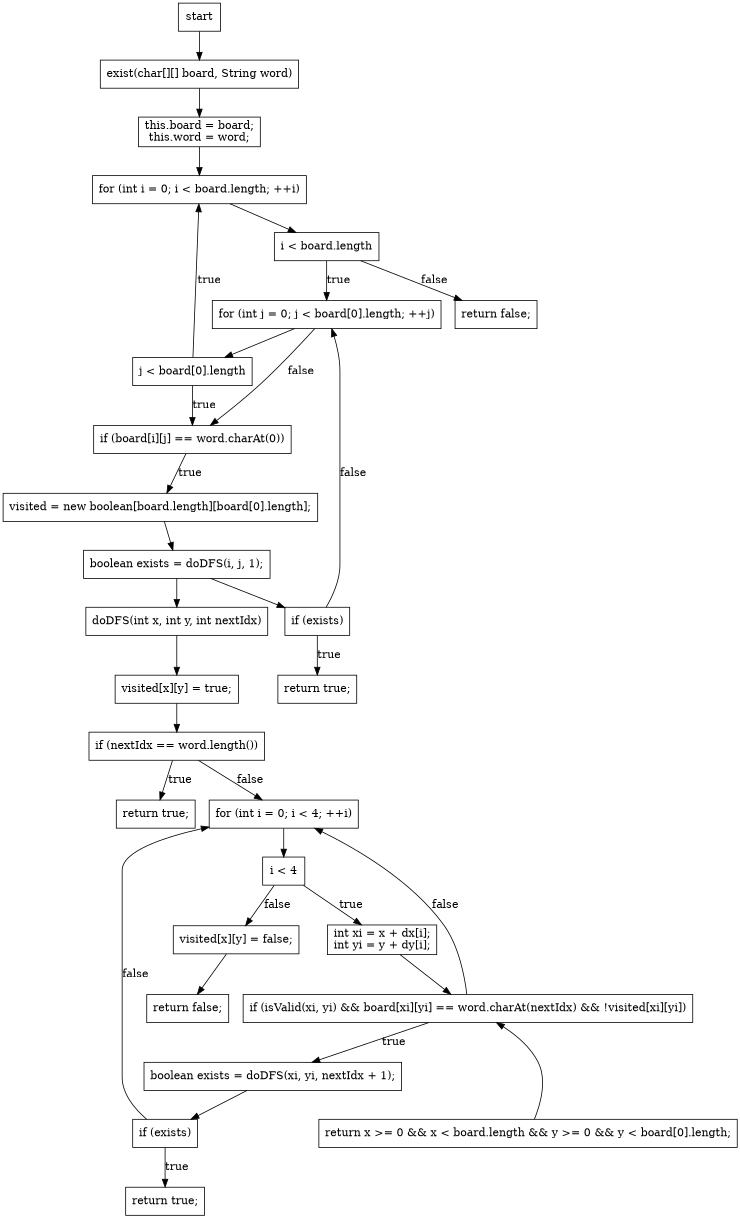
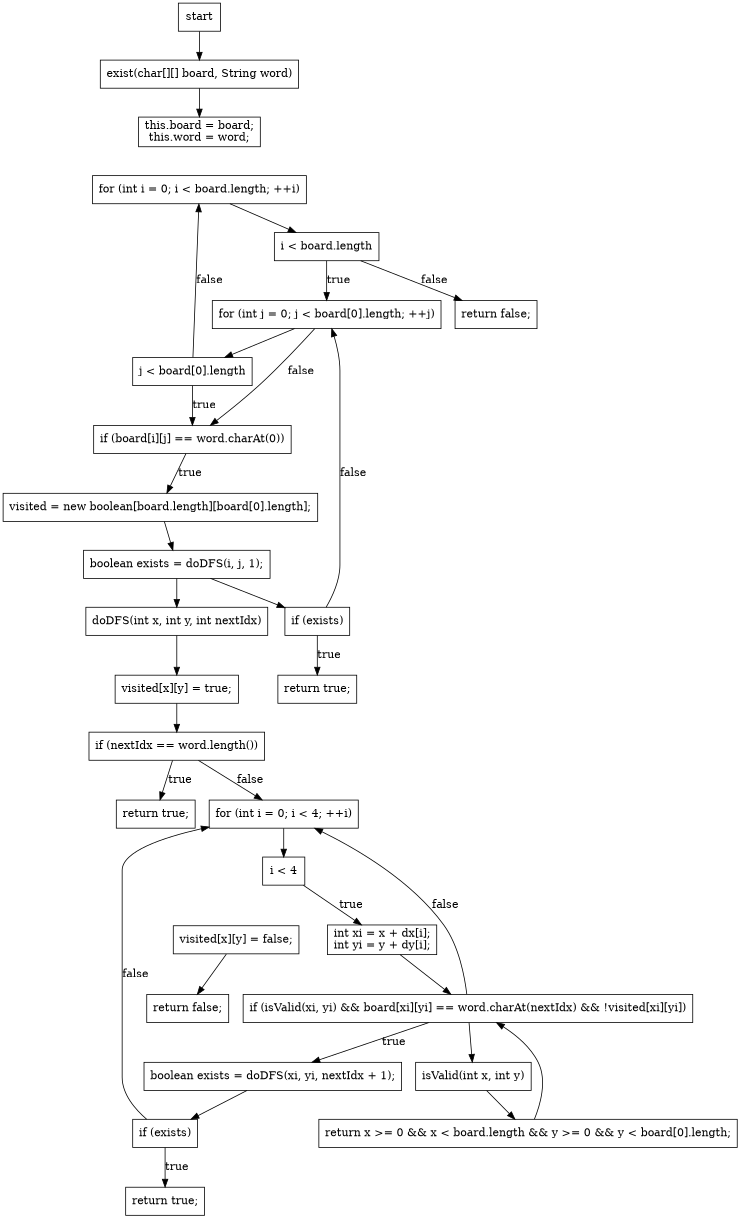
(199, 157) -> none
(210, 281) -> (210, 281)
(262, 902) -> none
none -> (473, 1076)
